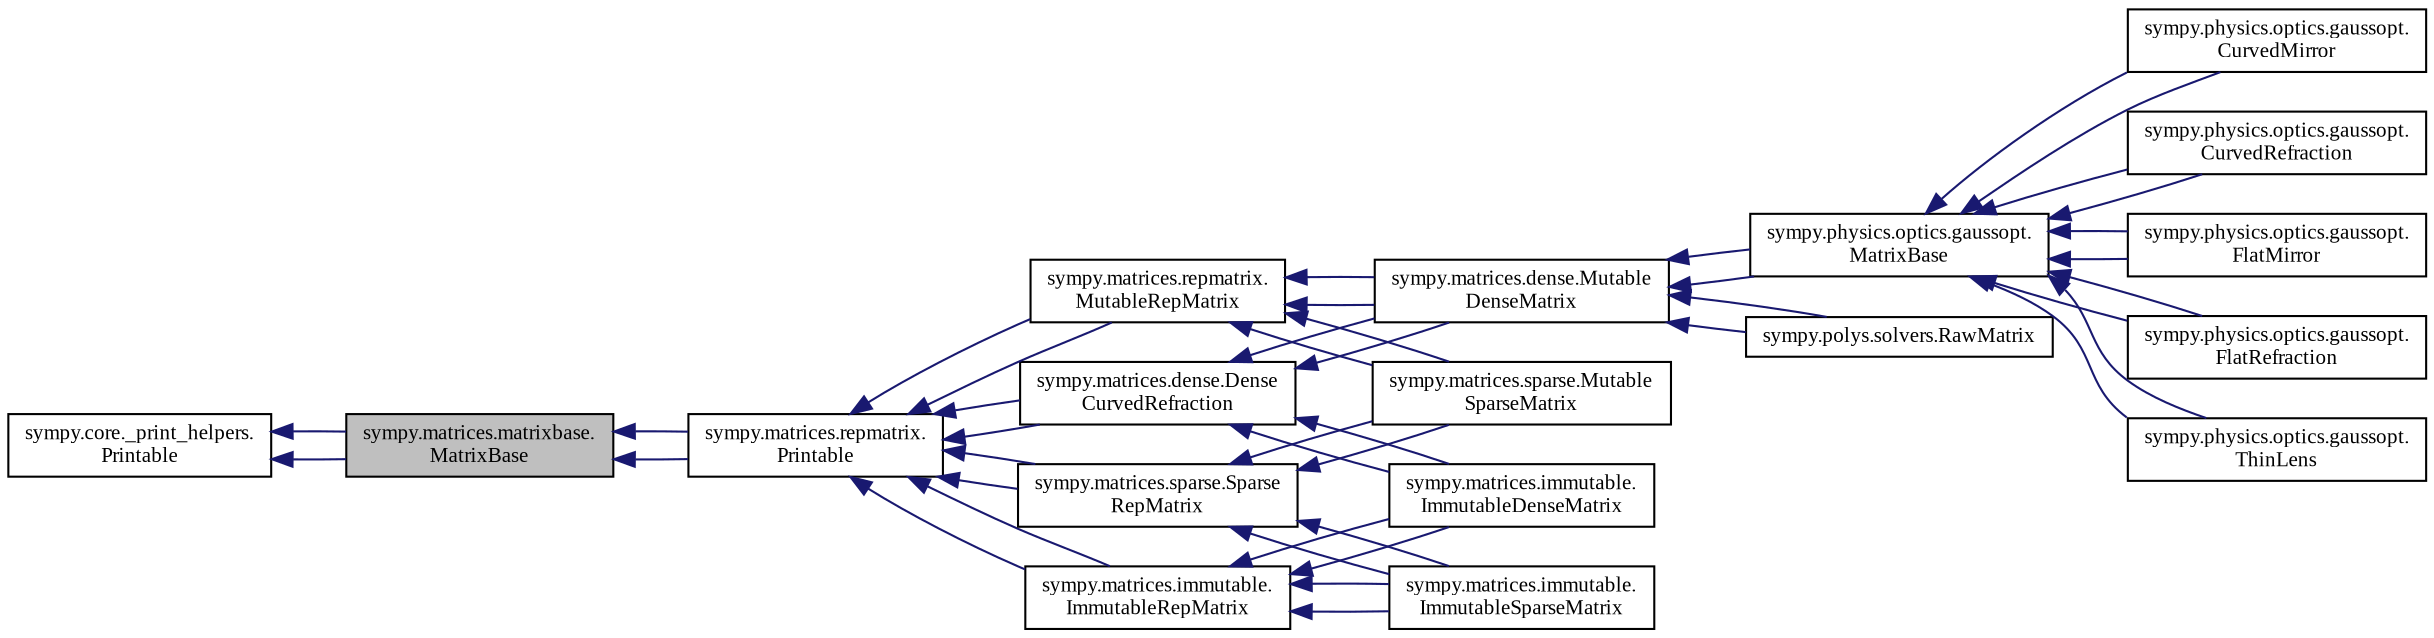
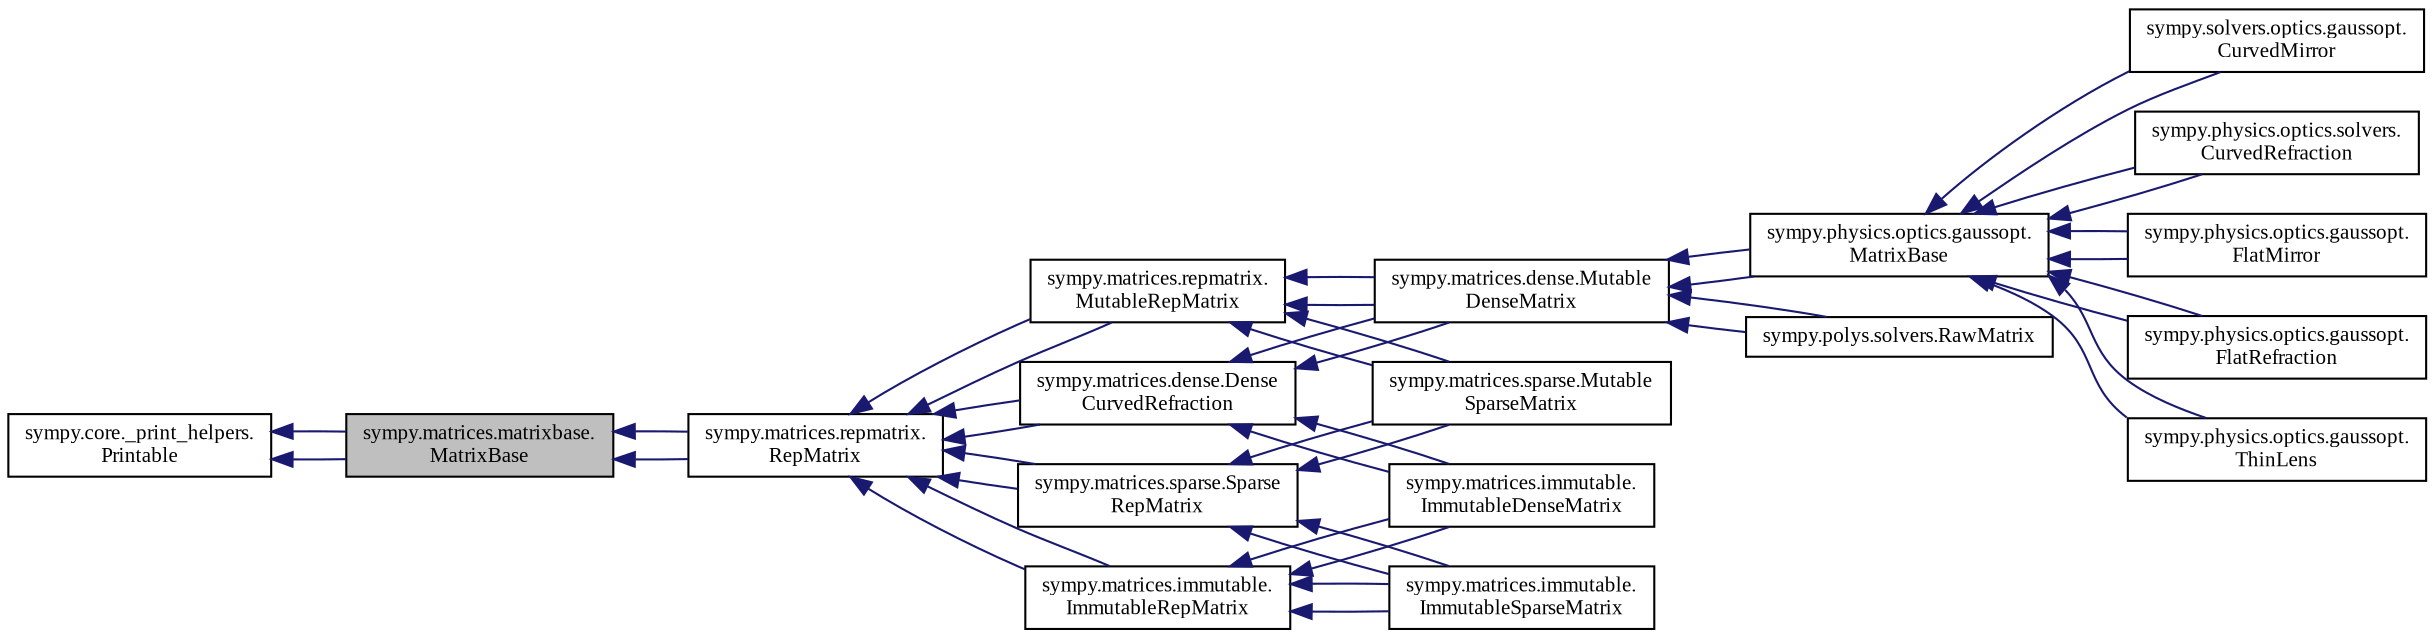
(2277, 41) -> (2277, 41)
(2277, 143) -> (2277, 143)
(816, 445) -> (816, 445)
